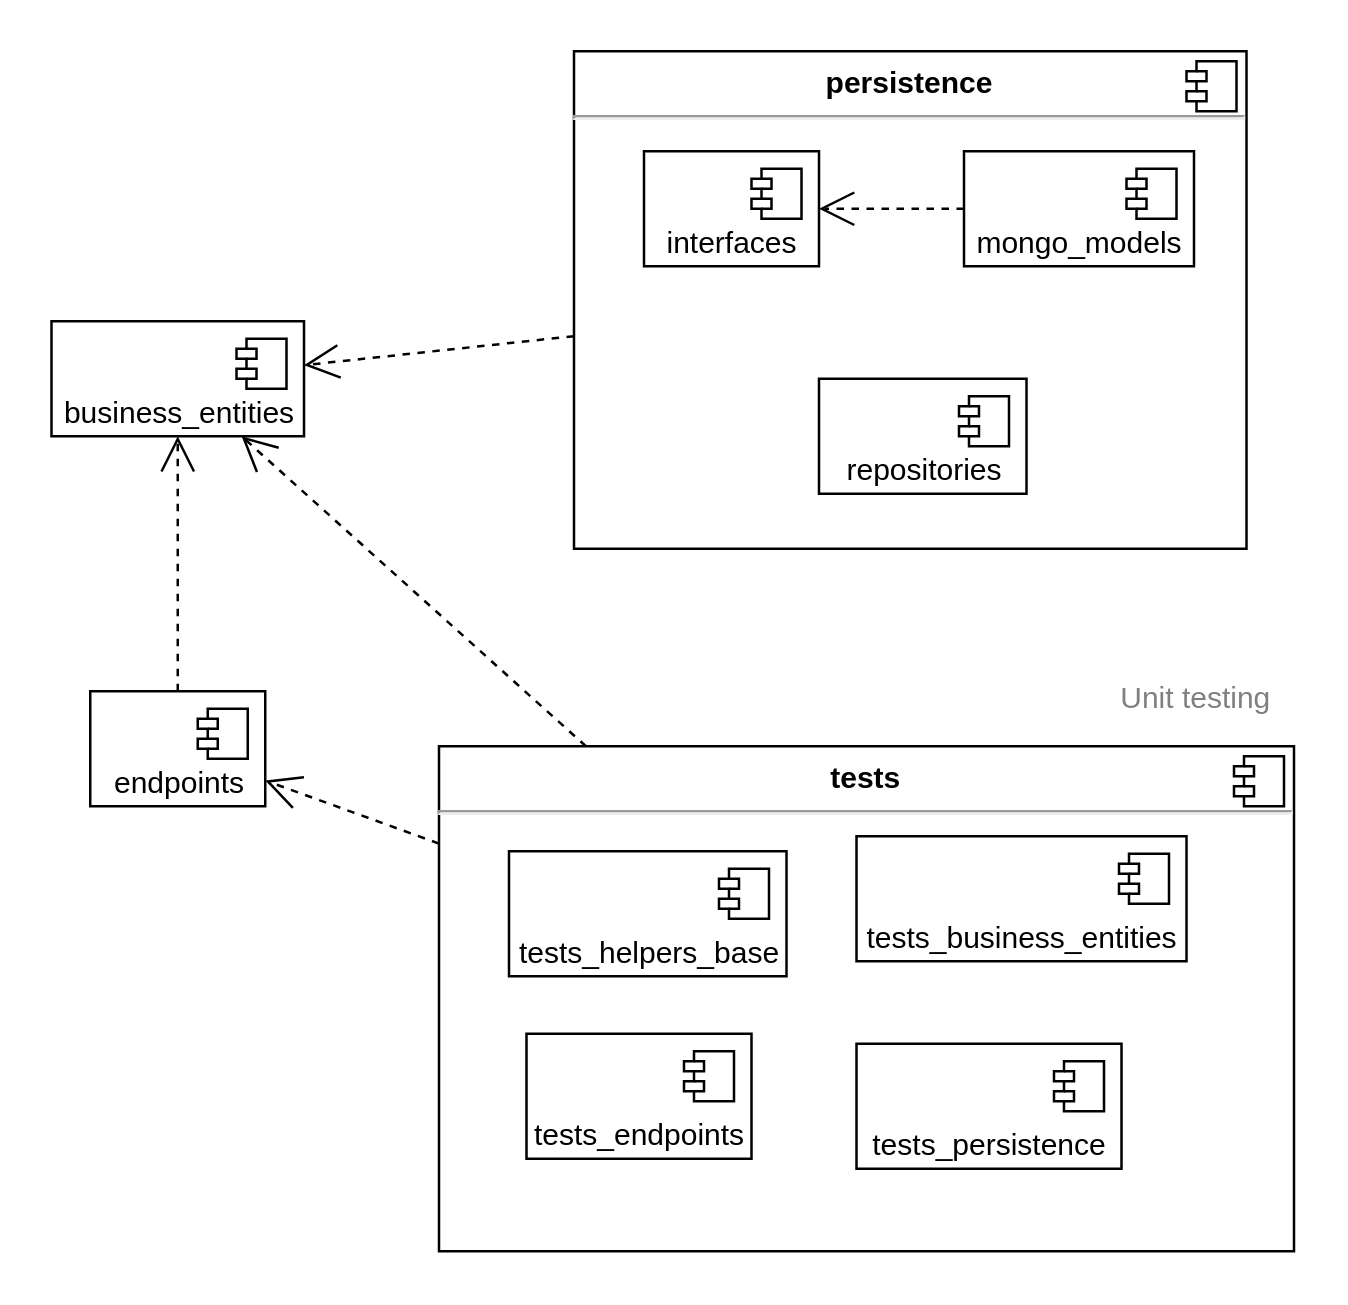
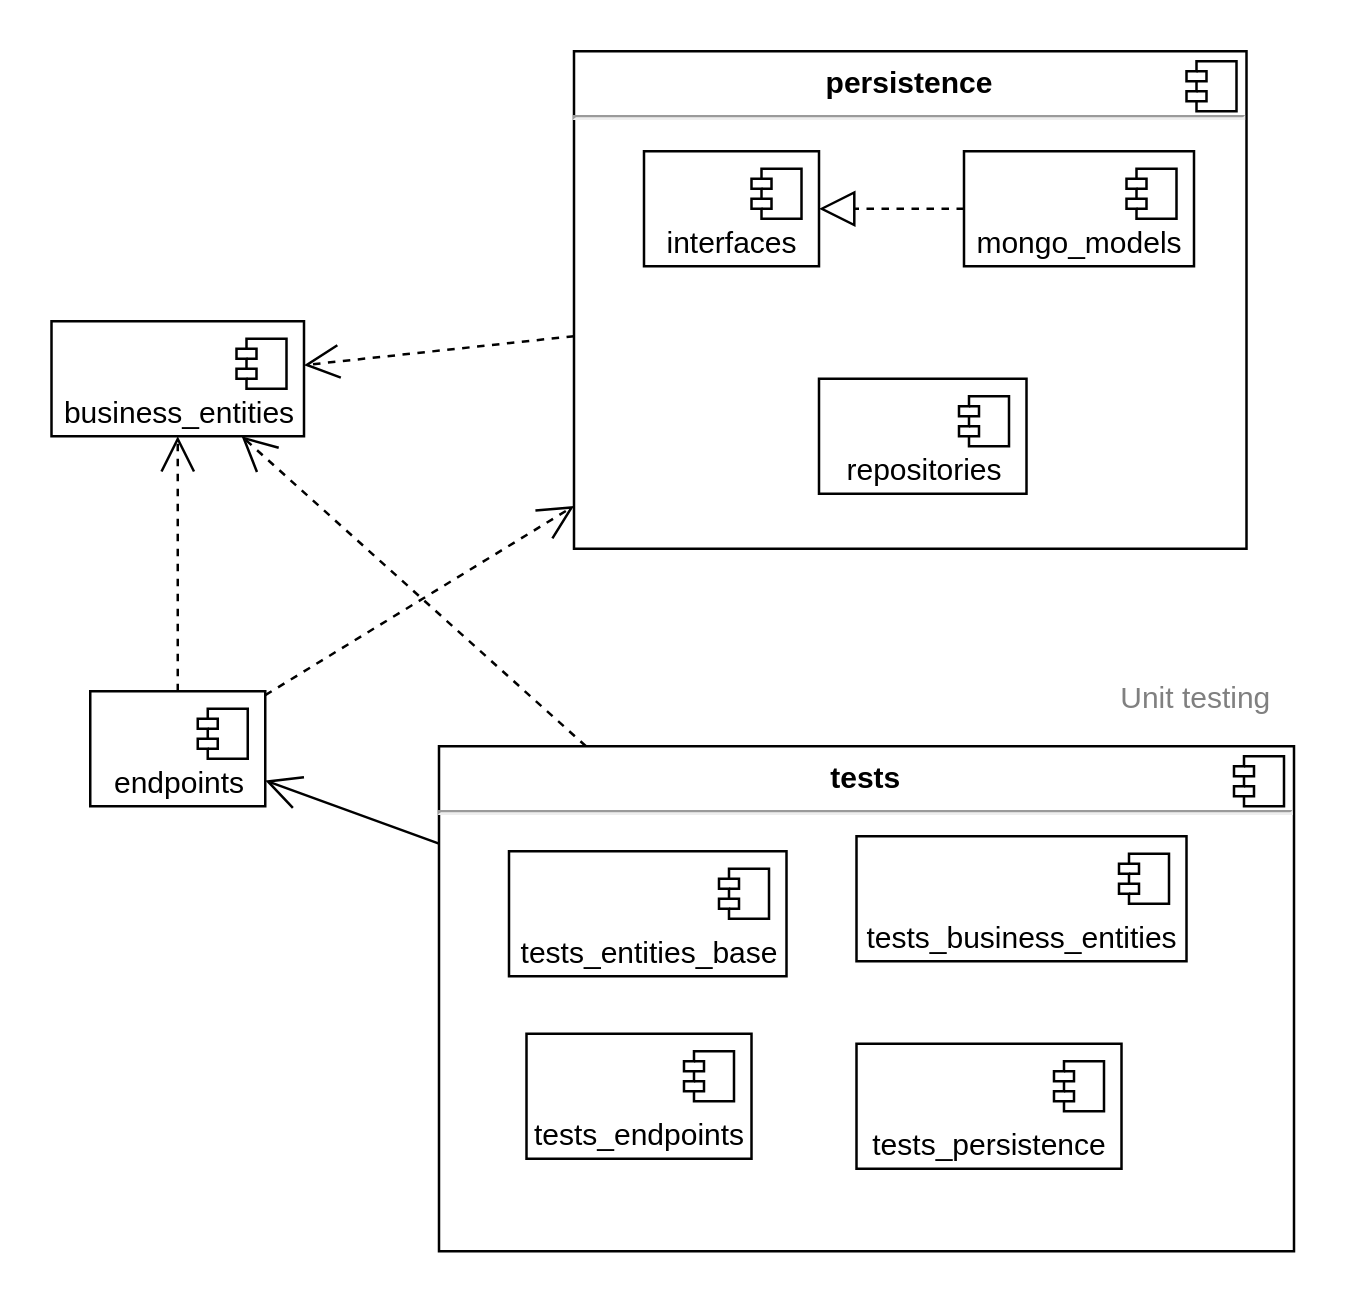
(841, 209) -> (856, 209)
none -> (341, 649)
(352, 812) -> (352, 812)
(650, 951) -> (650, 951)
